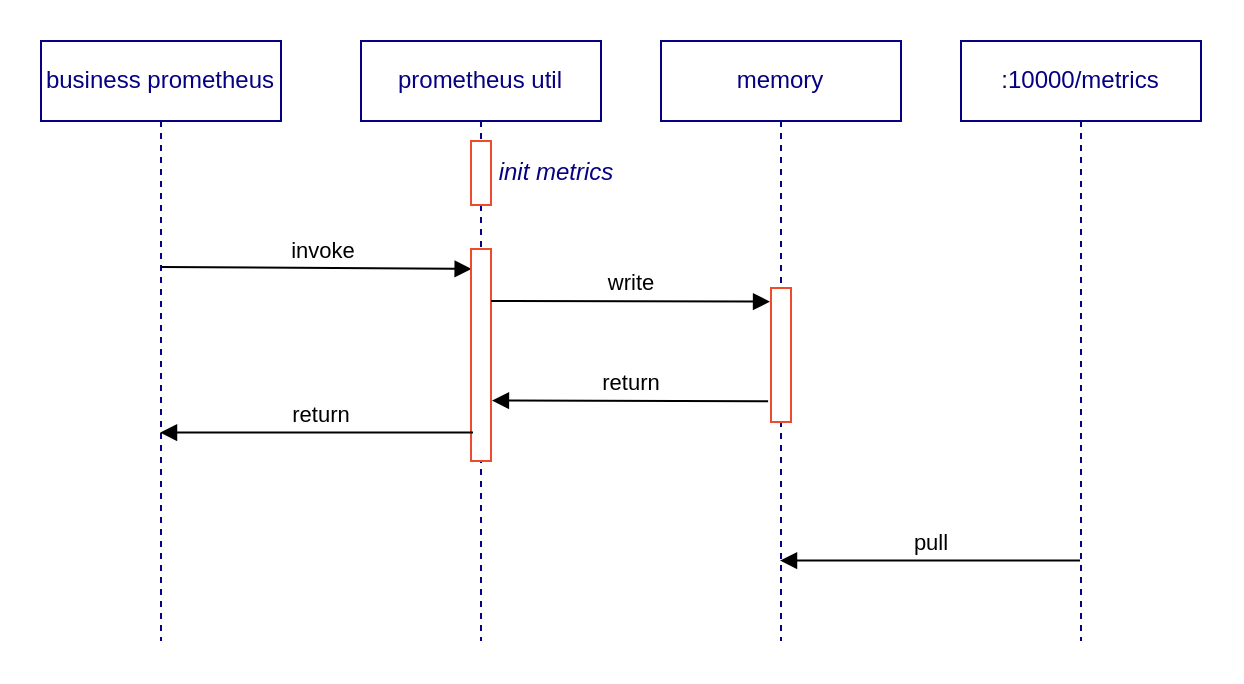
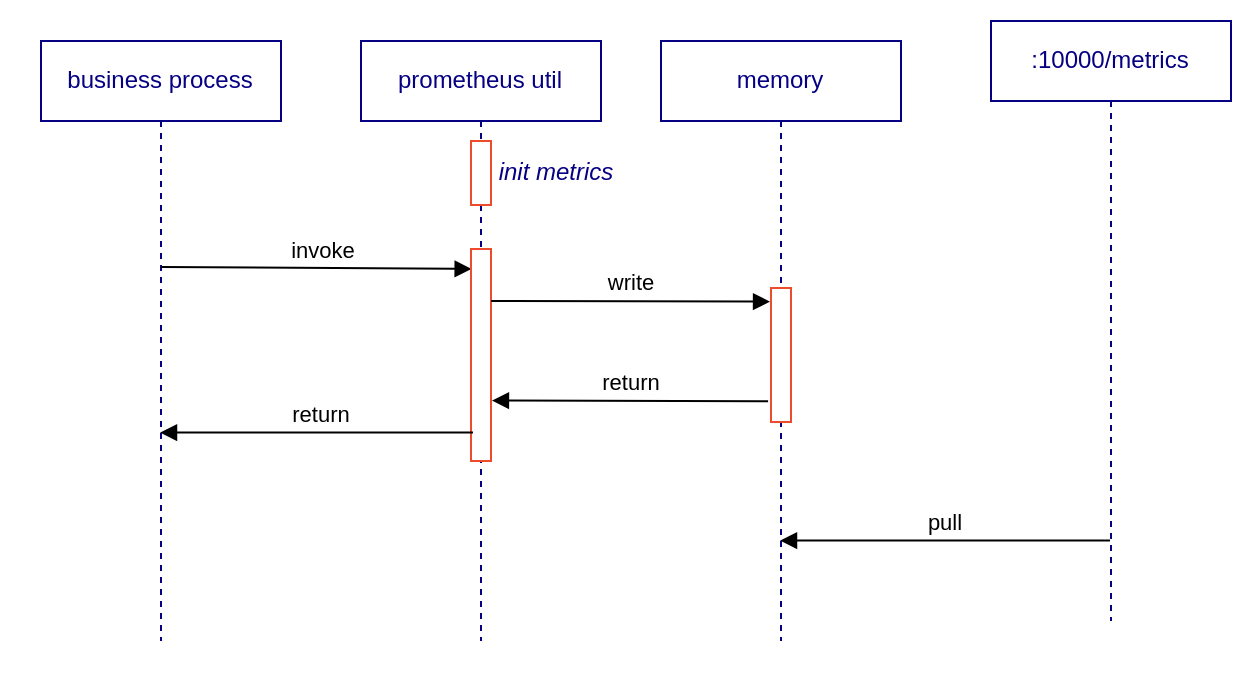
(161, 81) -> (161, 81)
(1081, 341) -> (1111, 321)
